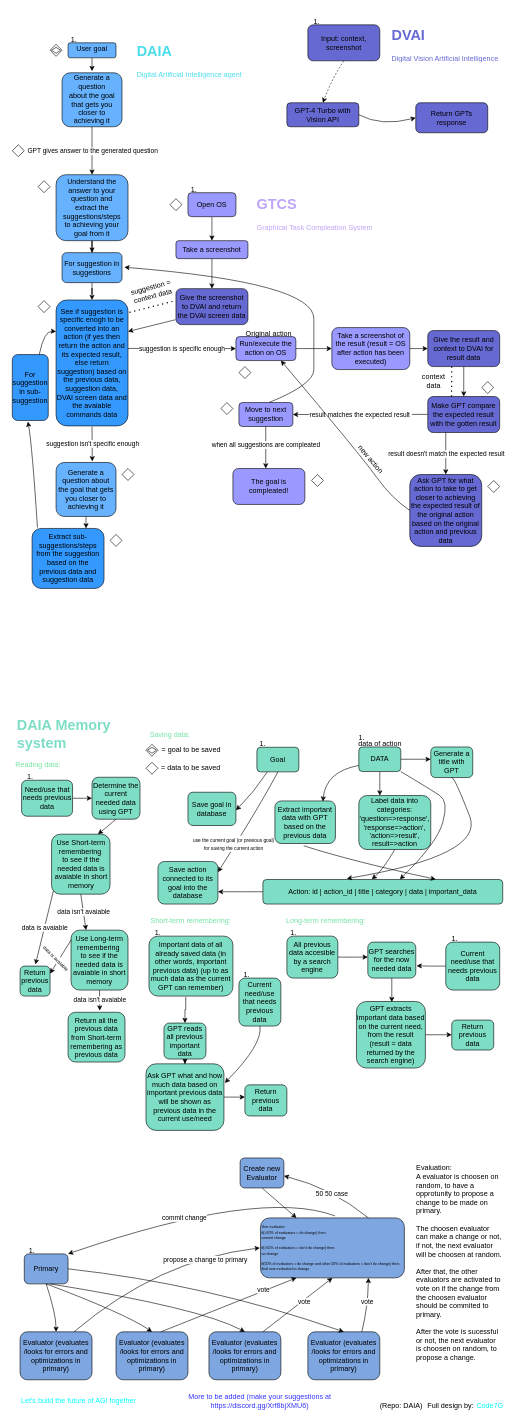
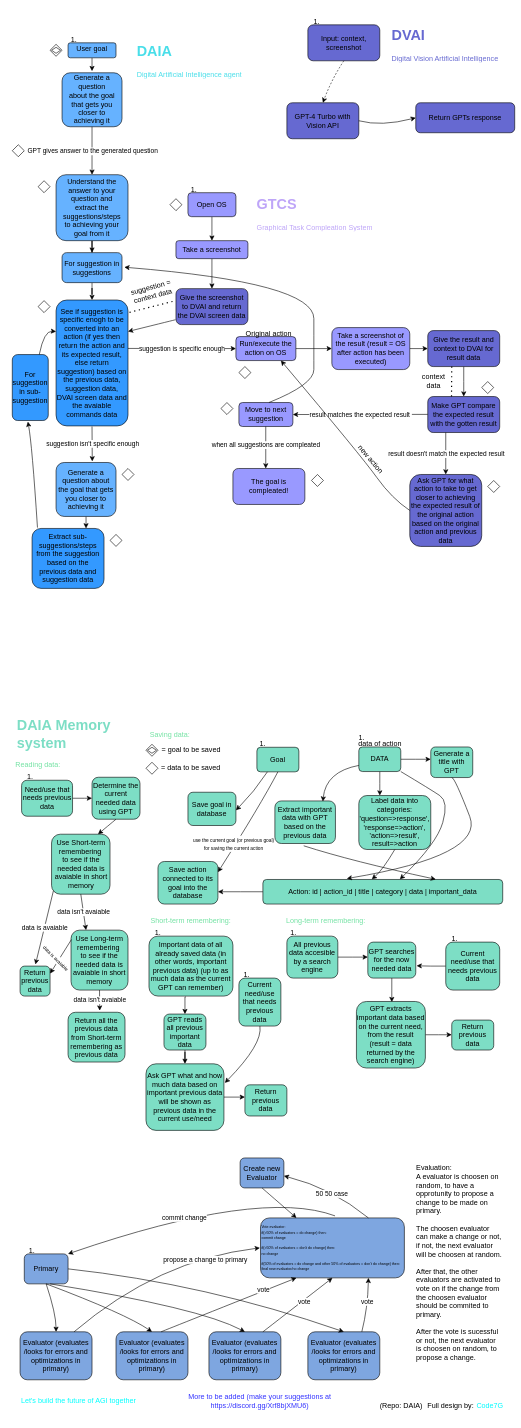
(323, 114) -> (323, 120)
(452, 117) -> (466, 117)
(185, 1041) -> (185, 1032)
